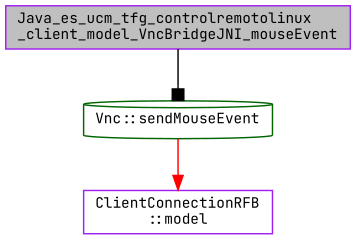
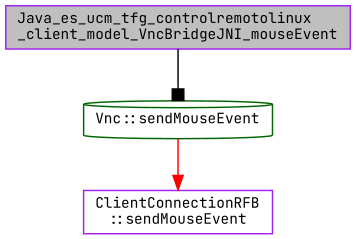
(178, 212) -> (178, 212)
